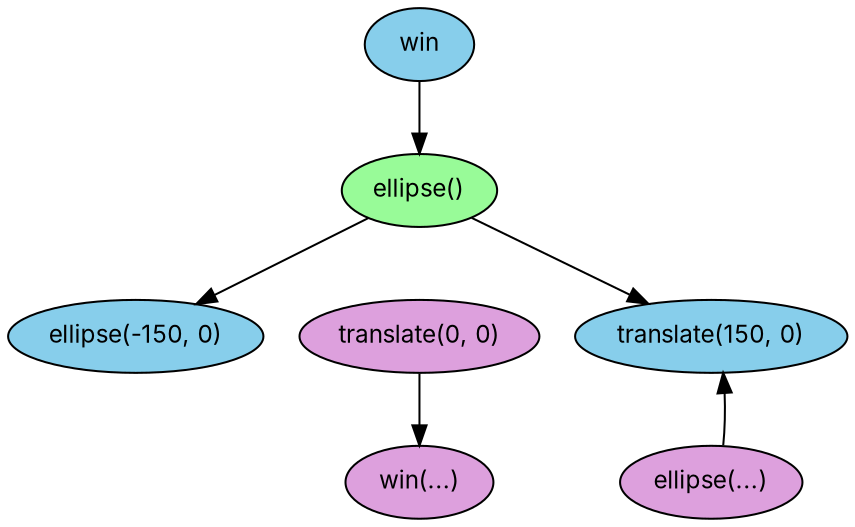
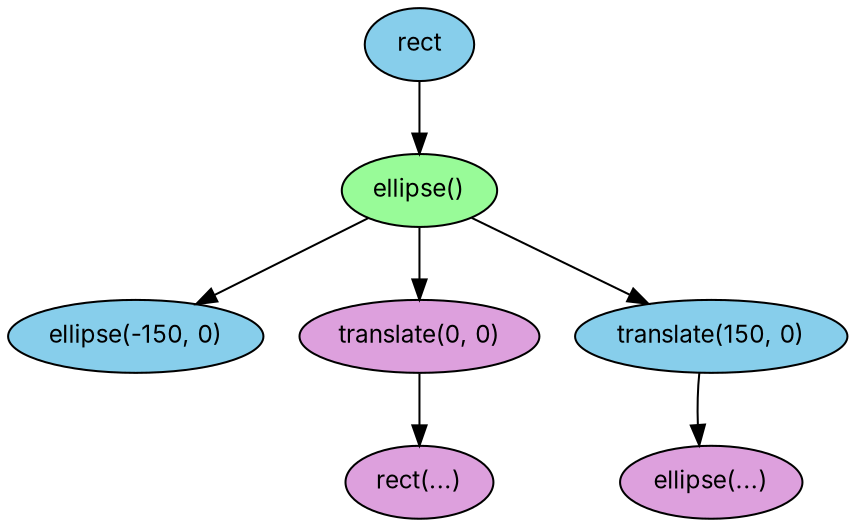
(419, 45) -> (419, 45)
none -> (419, 253)
(725, 419) -> (698, 399)
(419, 482) -> (419, 482)
